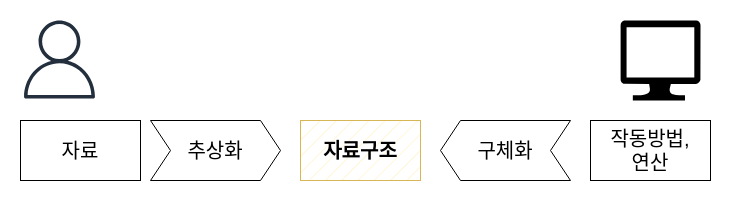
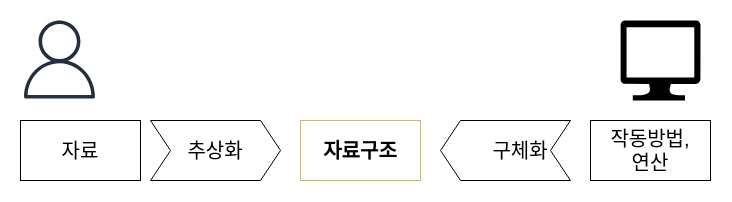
(361, 151) -> (361, 151)
(506, 151) -> (521, 151)
